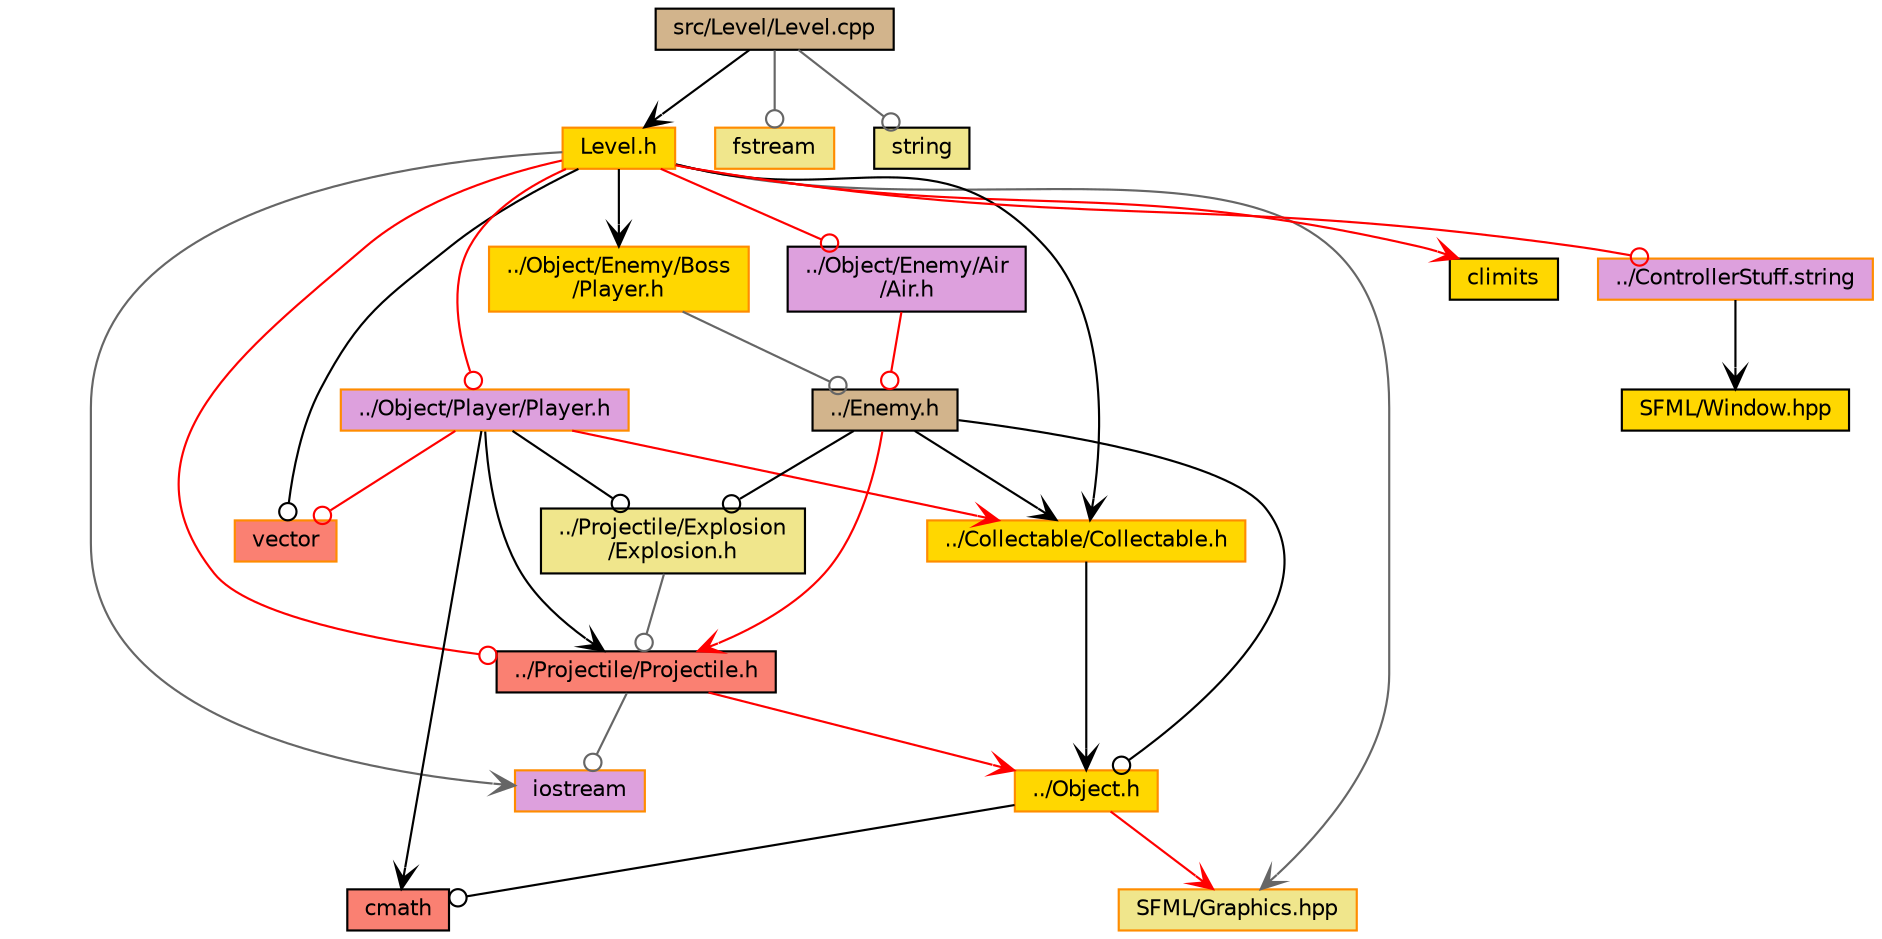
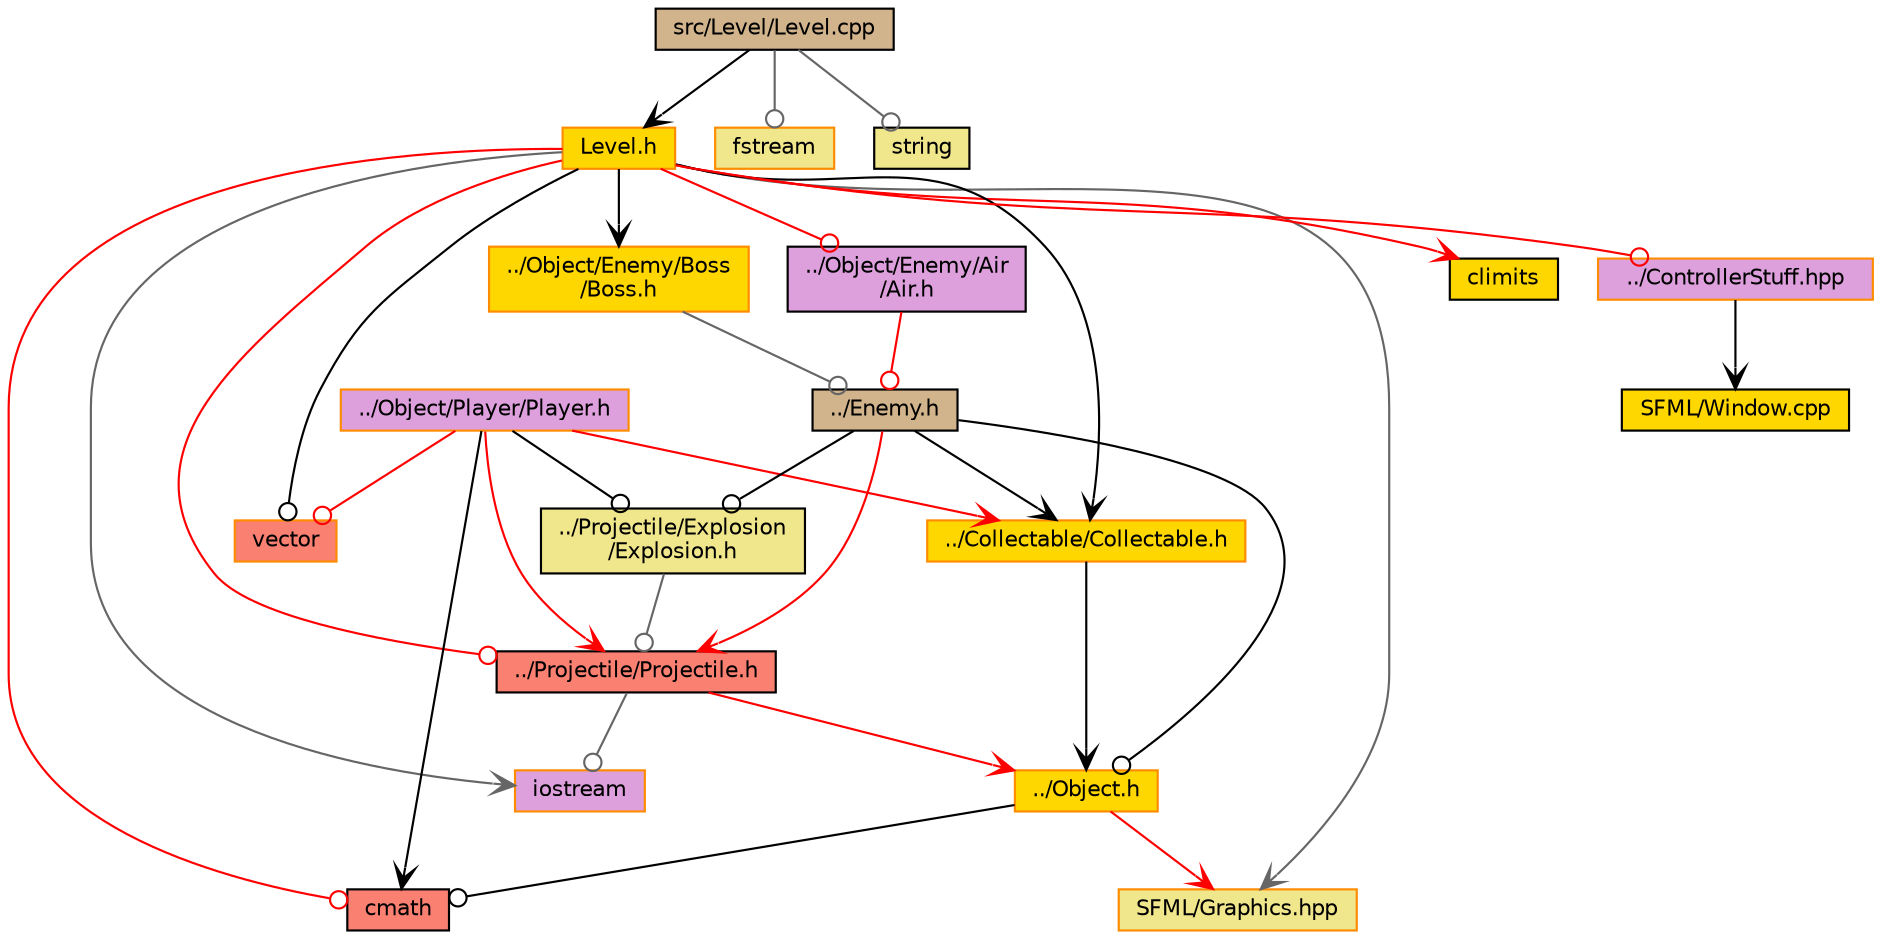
(467, 254) -> (9, 417)
(619, 279) -> (619, 279)
(1735, 279) -> (1735, 279)
(1735, 410) -> (1735, 410)
(509, 548) -> (509, 548)
